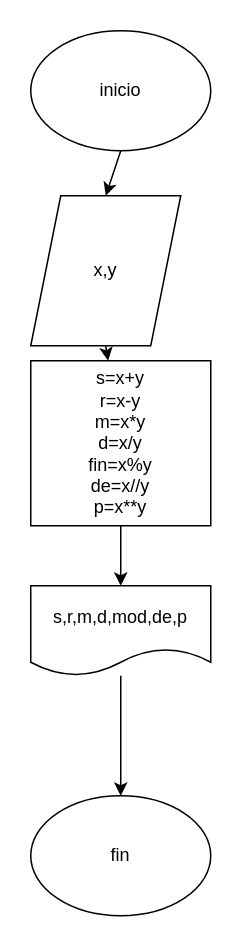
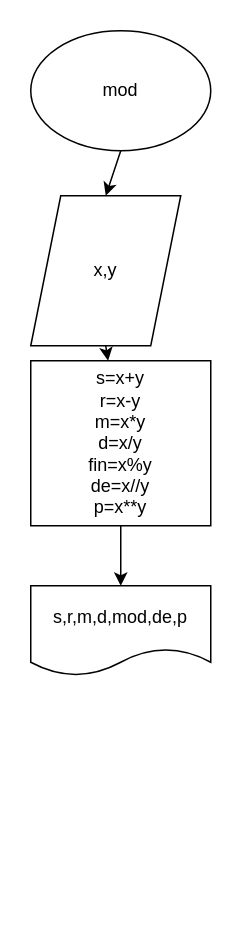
(121, 91) -> (121, 91)
(121, 731) -> none
(121, 856) -> none
